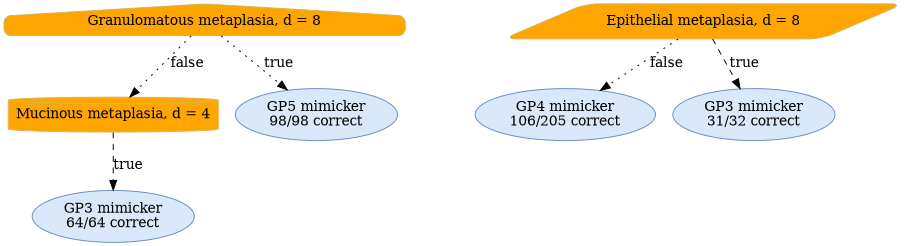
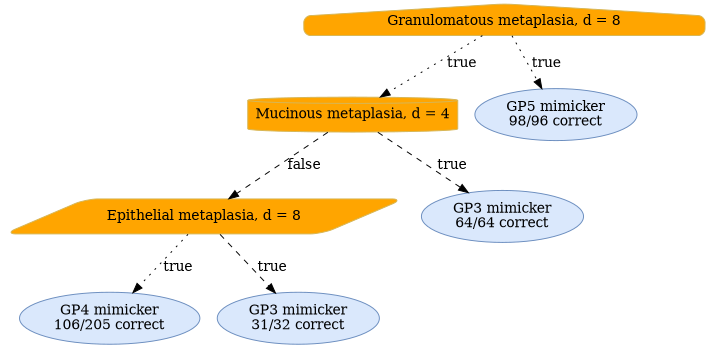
(187, 64) -> (462, 64)
(666, 64) -> (178, 267)
(316, 121) -> (556, 121)
none -> (282, 163)
